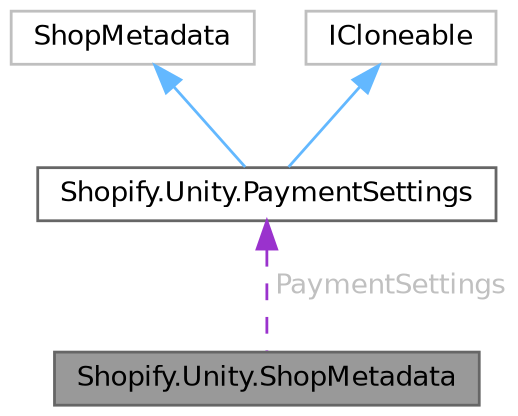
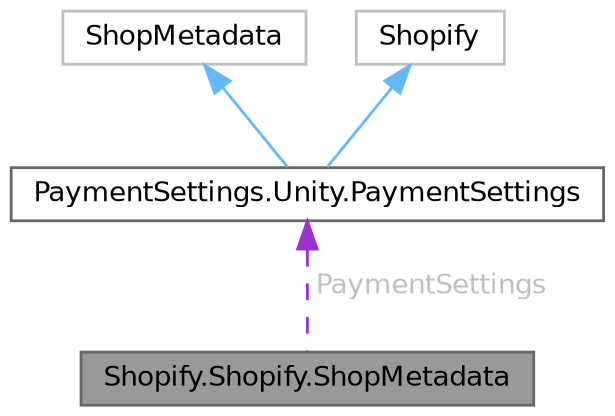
(401, 38) -> (430, 38)
(267, 194) -> (307, 194)
(267, 379) -> (307, 379)
